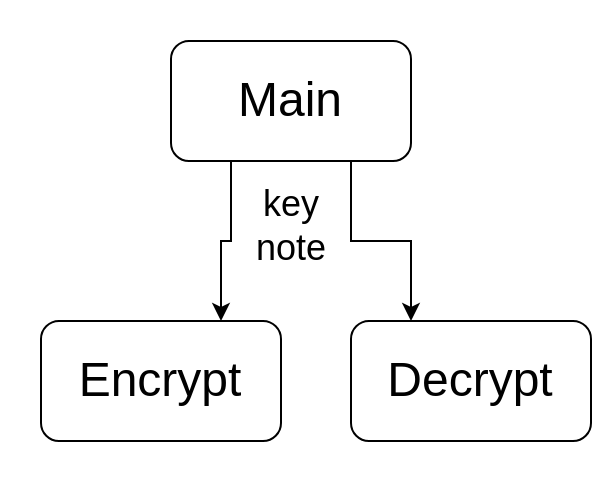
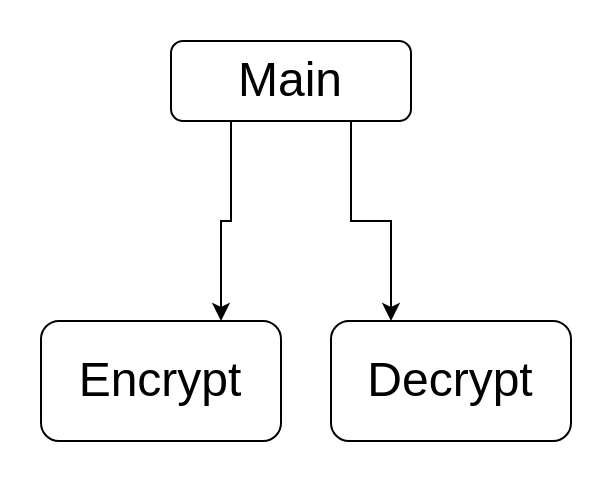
(291, 101) -> (291, 81)
(291, 227) -> none
(471, 381) -> (451, 381)
